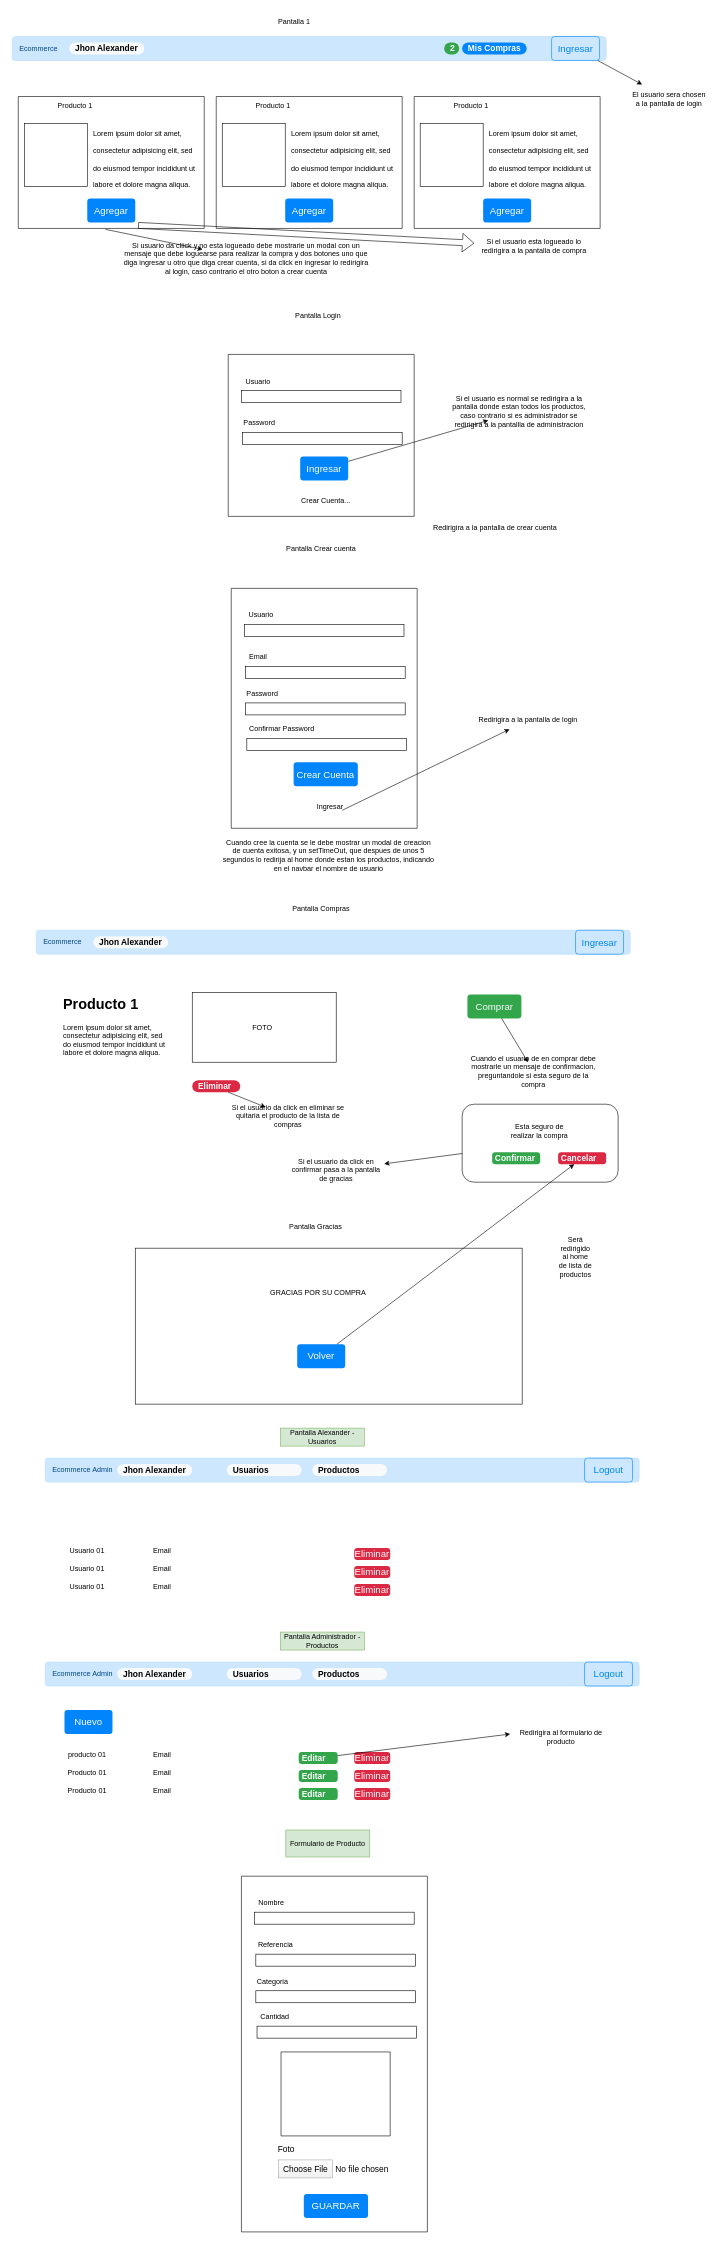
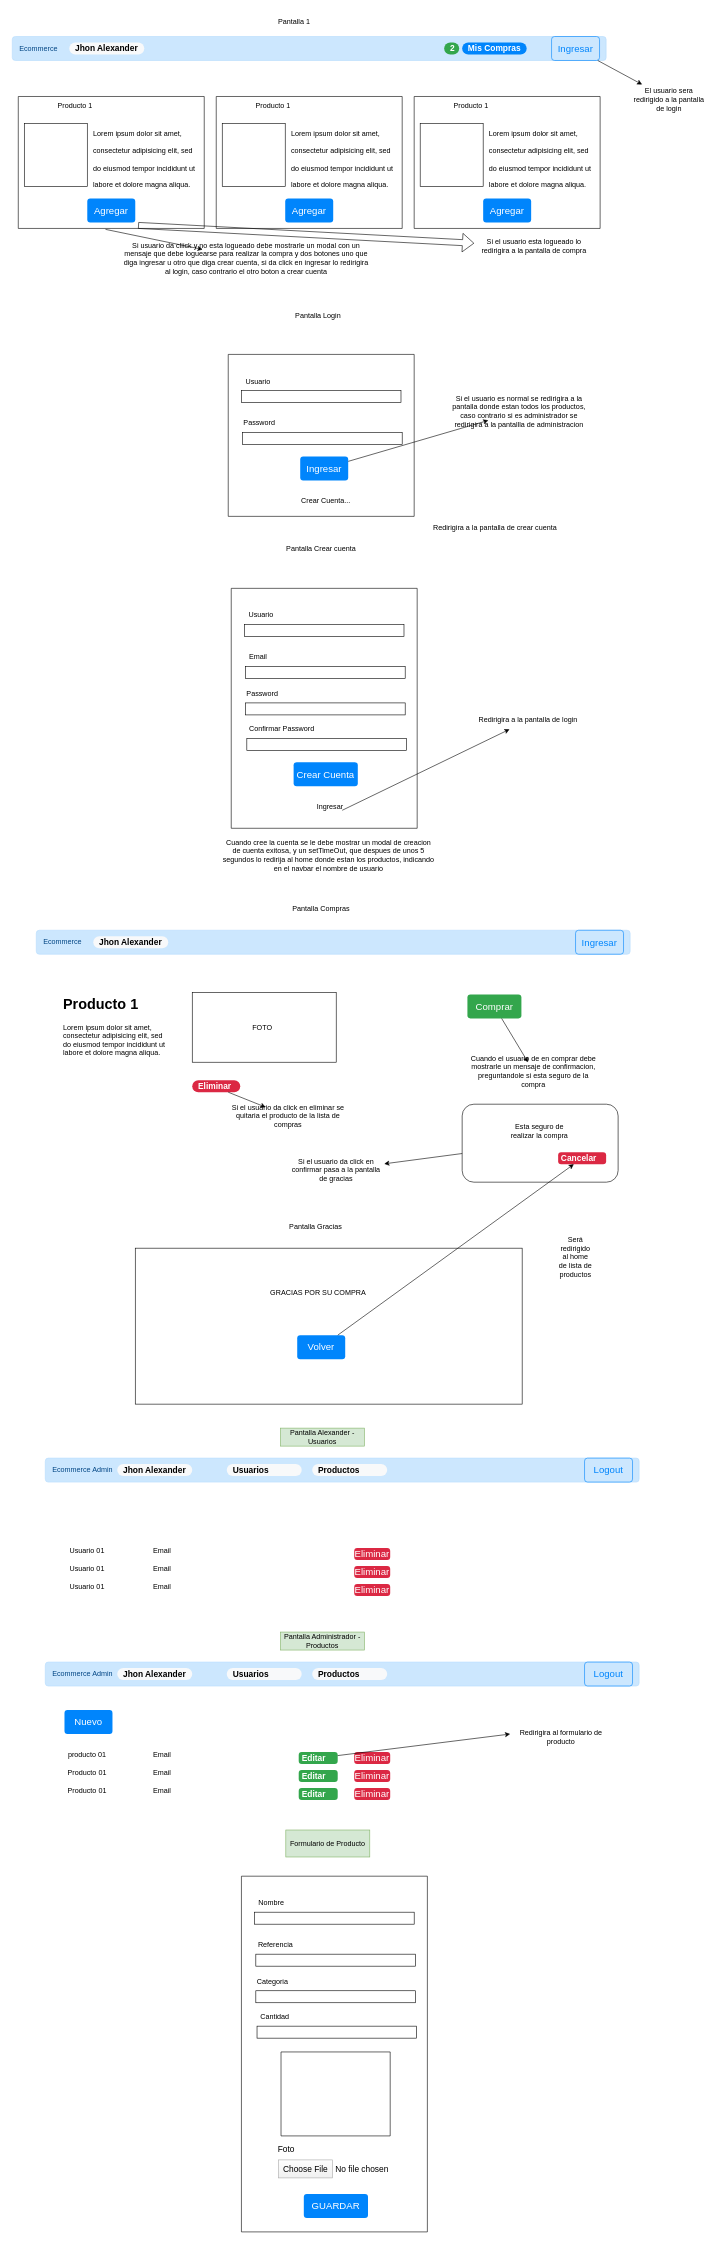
(669, 99) -> (669, 99)
(516, 1158) -> none
(321, 1356) -> (321, 1347)
